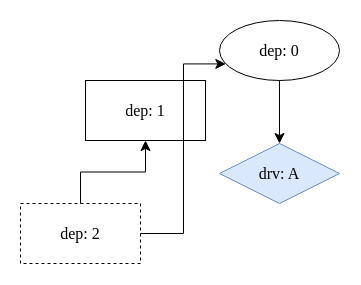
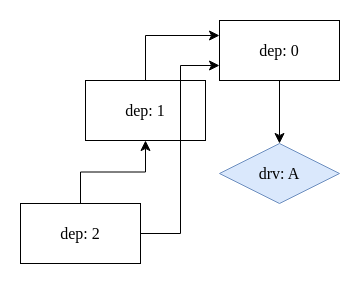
none -> (156, 36)
(280, 51) -> (280, 51)
(81, 234) -> (81, 234)
